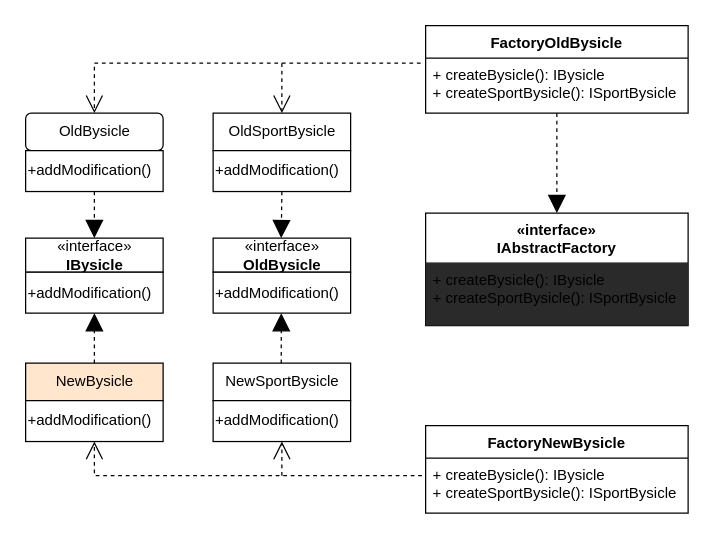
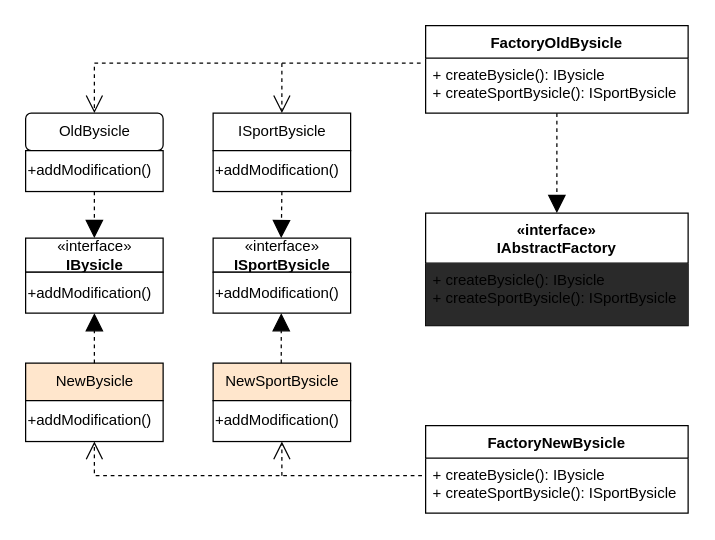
(283, 132) -> (283, 132)
(283, 256) -> (283, 256)
(282, 382) -> (282, 382)
